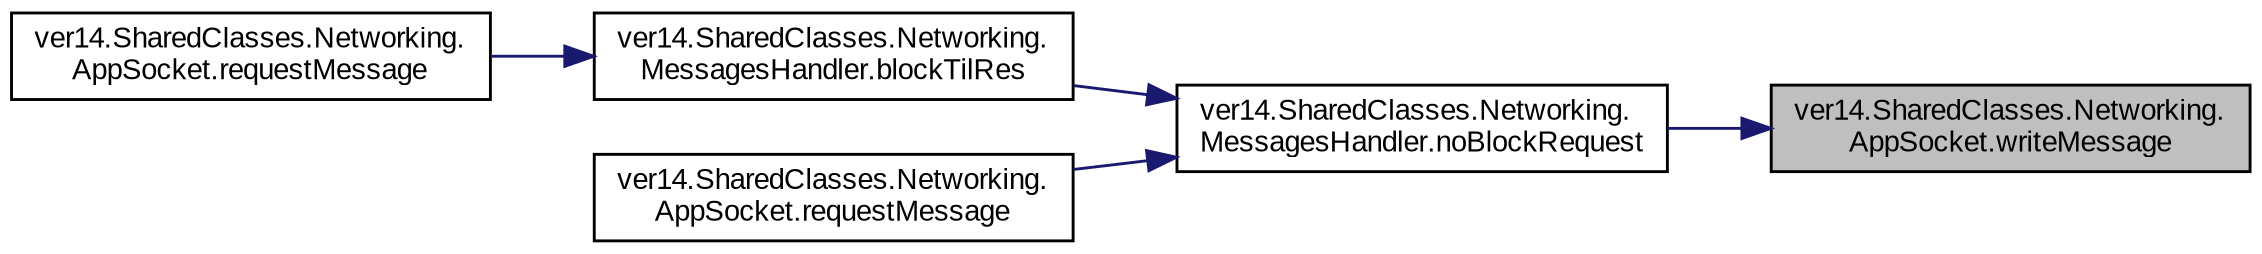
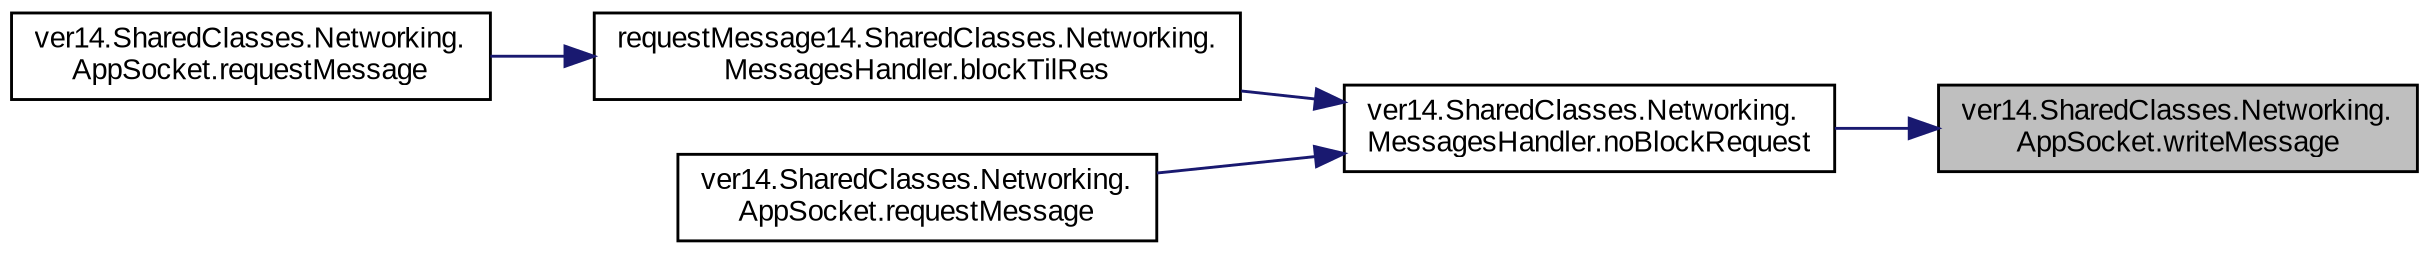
(834, 56) -> (917, 56)
